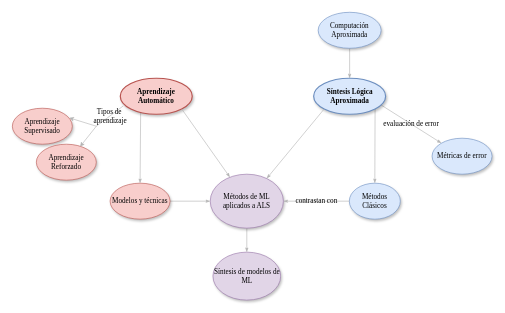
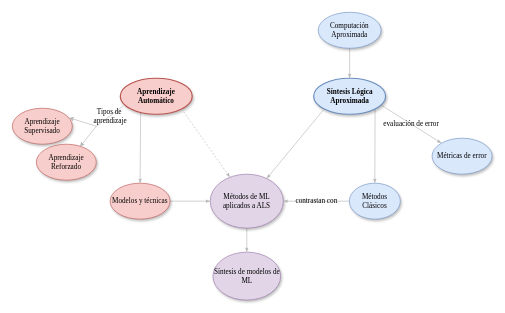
(204, 141) -> (204, 141)
